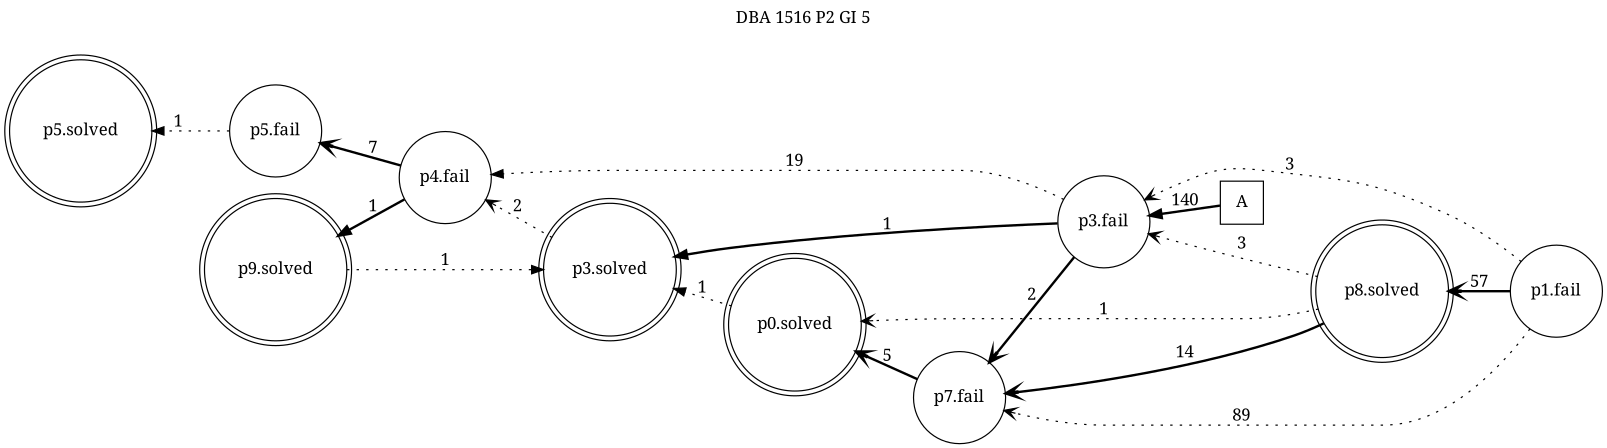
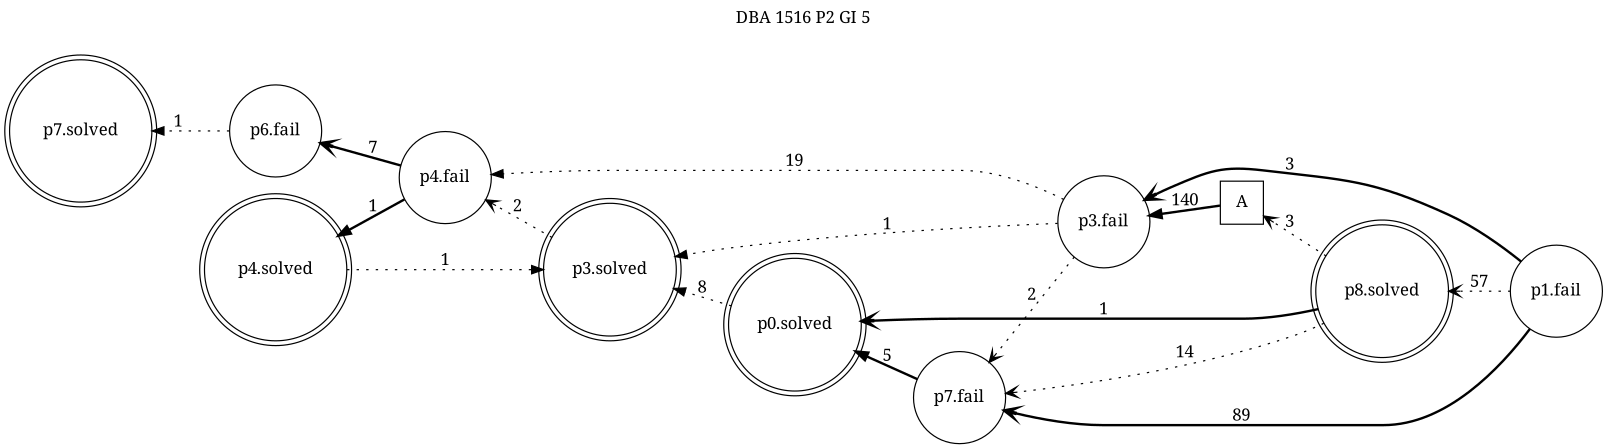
(81, 131) -> (81, 131)
(276, 131) -> (276, 131)
(1345, 181) -> (1345, 181)
(872, 234) -> (872, 234)
(1238, 257) -> (1300, 239)
(276, 270) -> (276, 270)
(702, 288) -> (702, 288)
(1486, 291) -> (1486, 291)
(1035, 305) -> (1035, 305)
(1096, 319) -> (1096, 319)
(892, 368) -> (892, 368)
(1173, 368) -> (1173, 368)
(1290, 425) -> (1290, 425)
